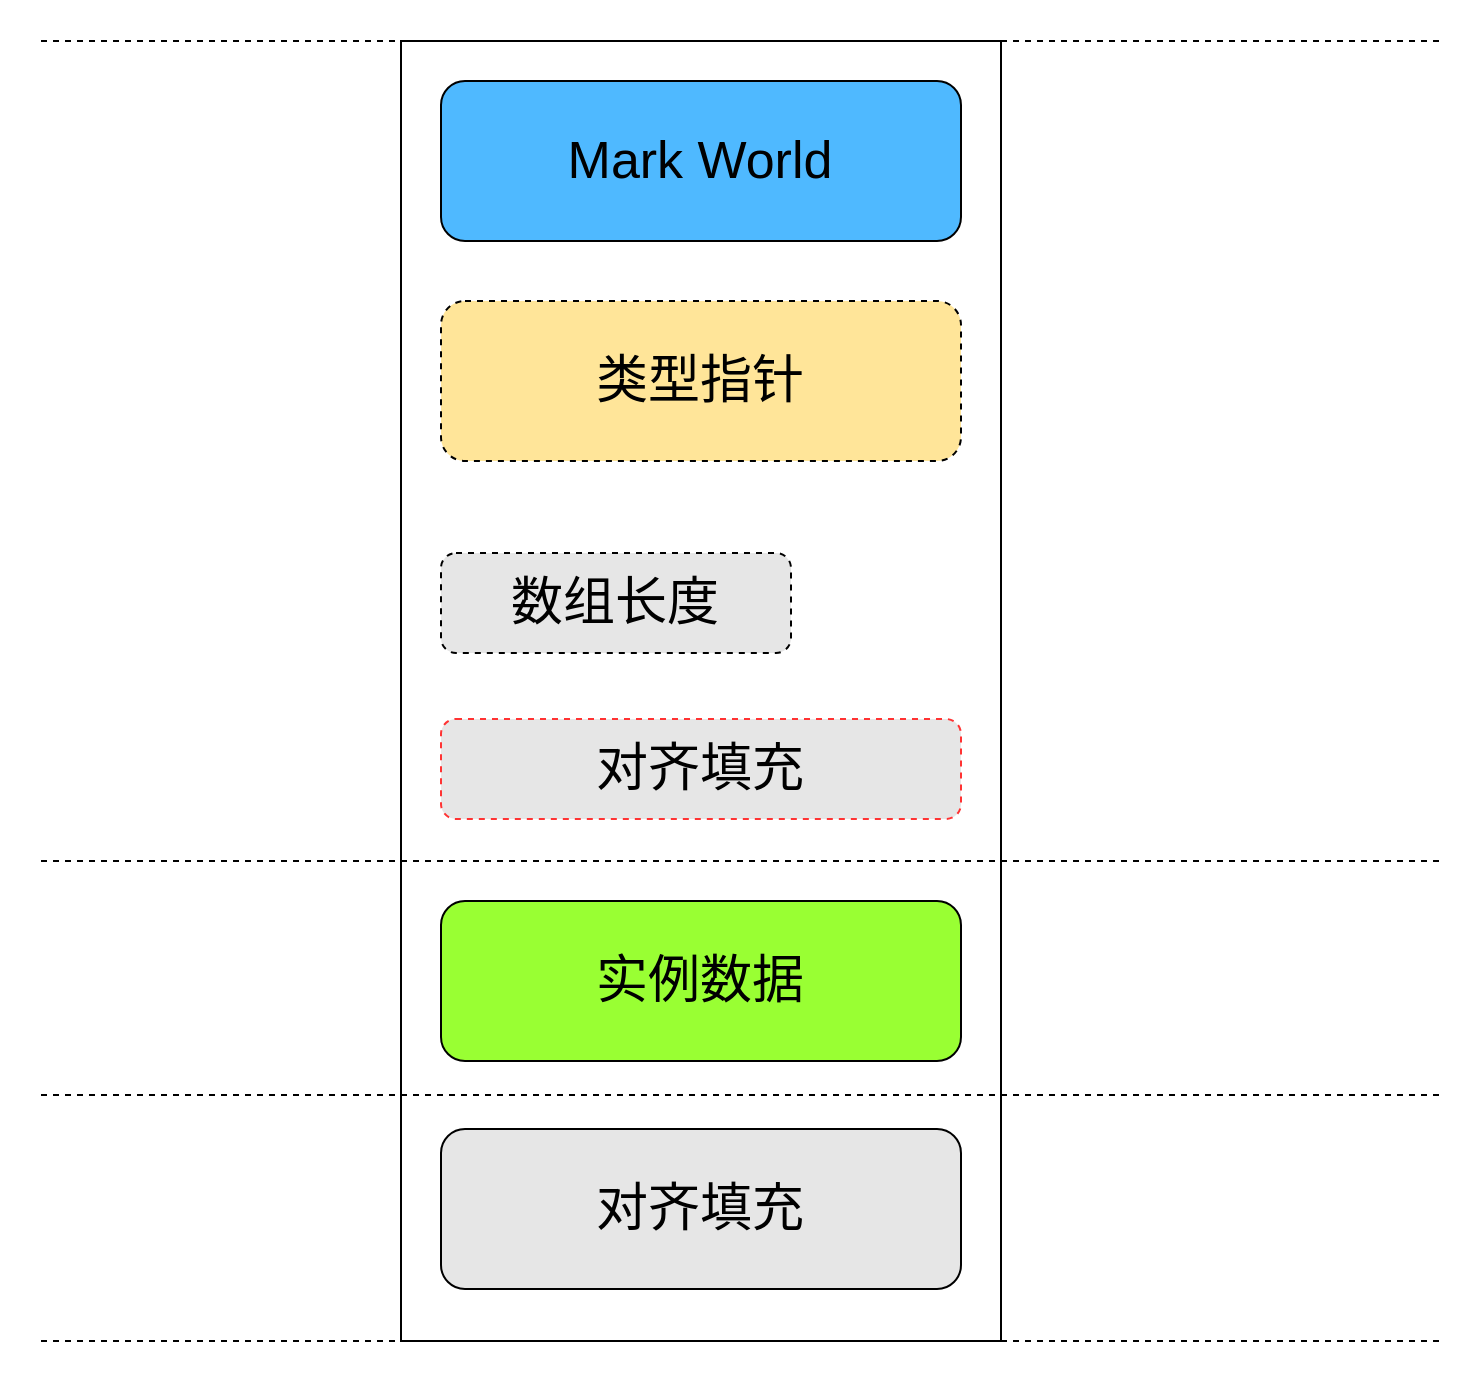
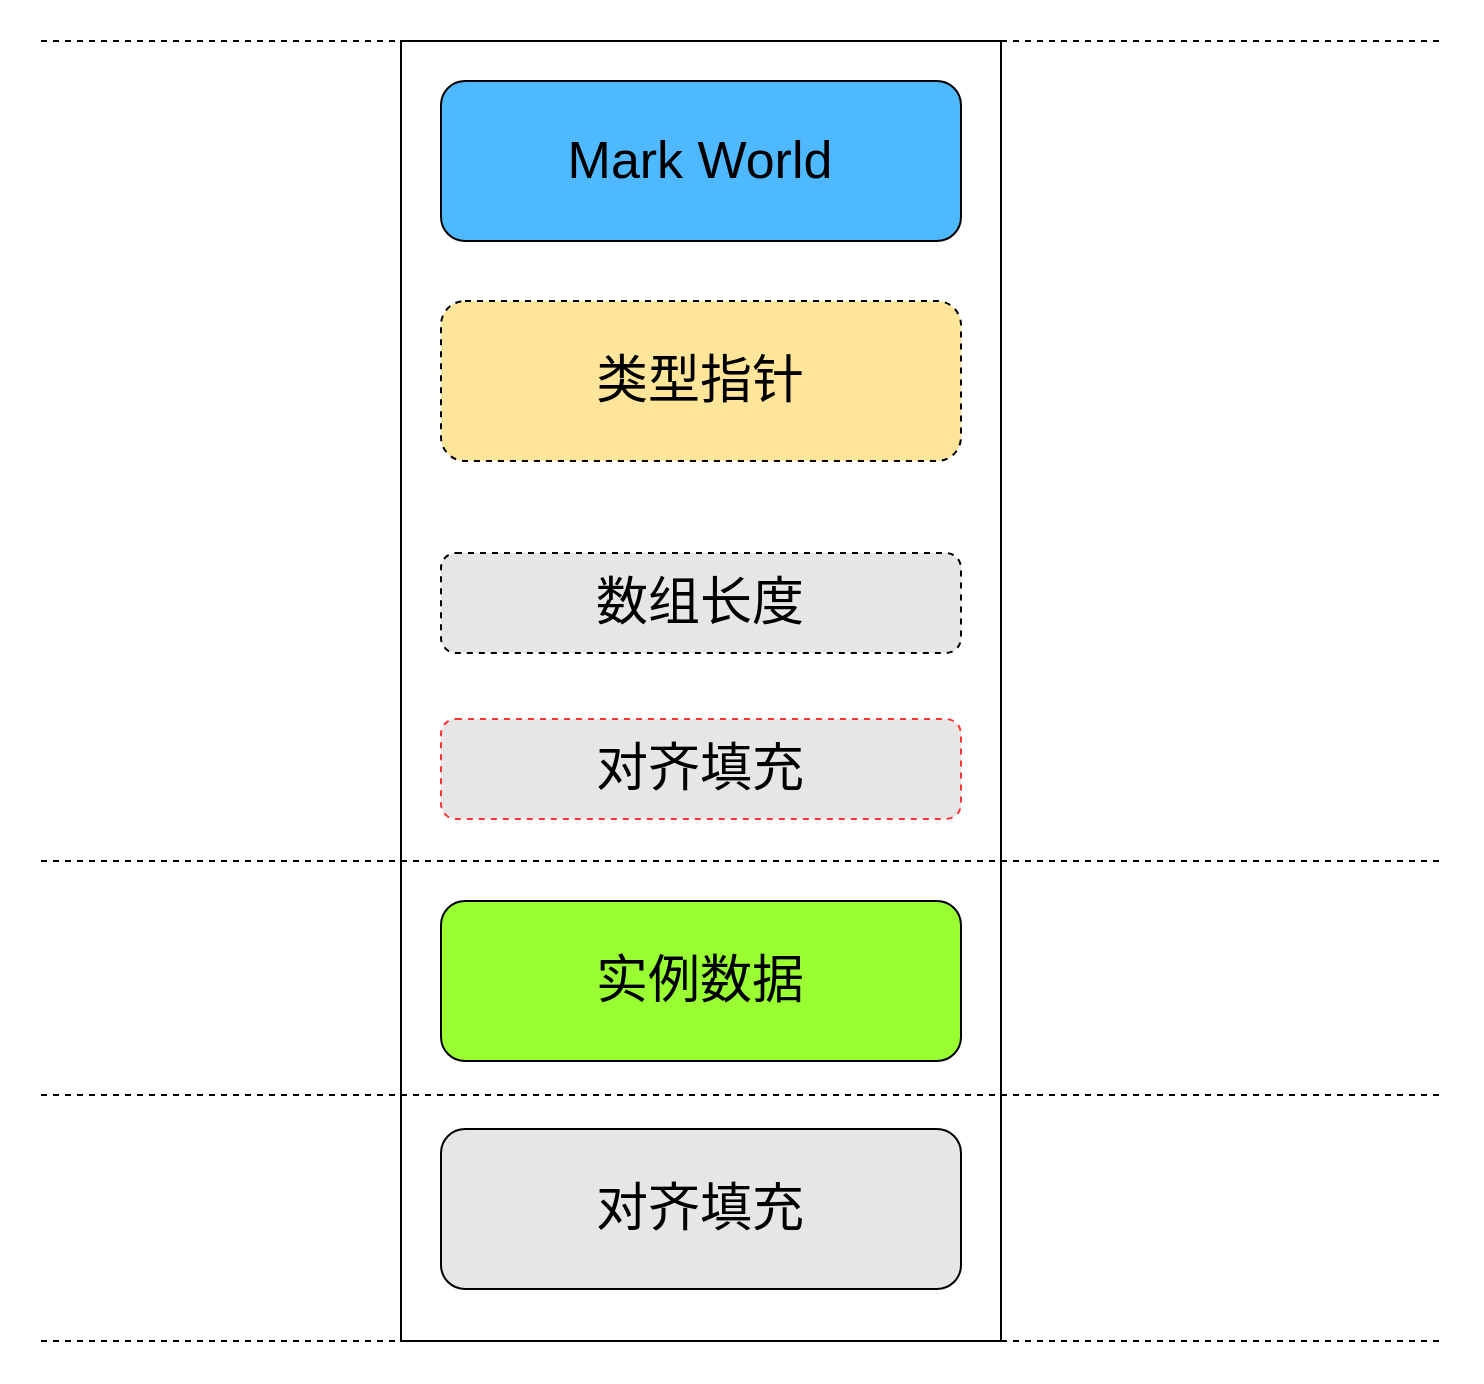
(616, 603) -> (701, 603)
